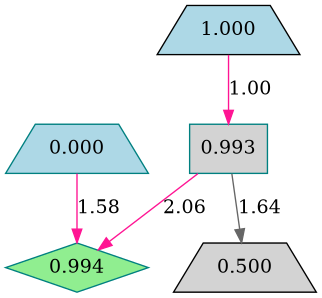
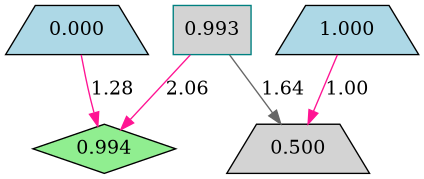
(229, 83) -> (325, 83)
(77, 149) -> (77, 30)
(99, 208) -> (112, 89)
(77, 268) -> (104, 149)
